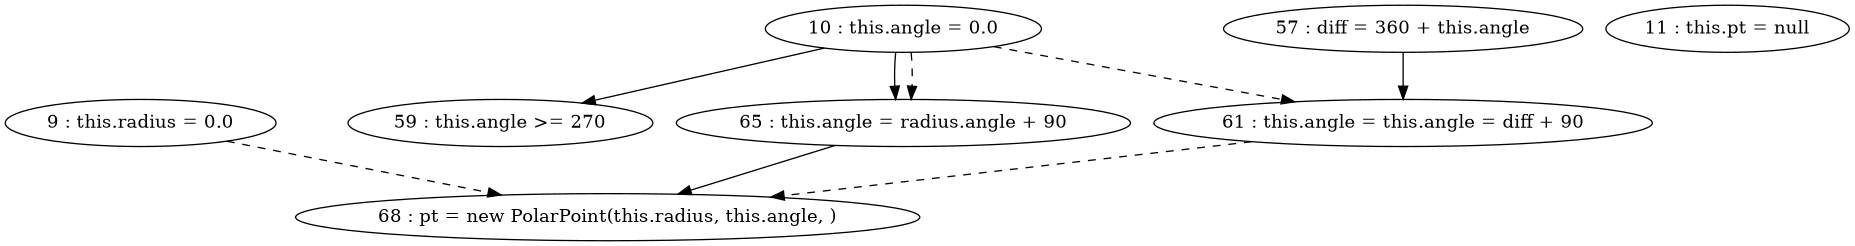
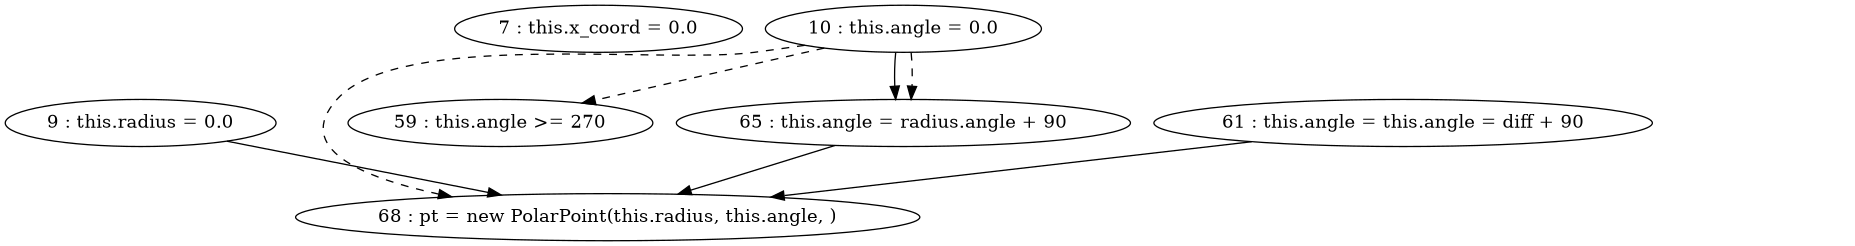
none -> (599, 29)
(1403, 29) -> none
(1728, 29) -> none
(1138, 73) -> (480, 57)
(710, 74) -> (710, 74)
(358, 167) -> (331, 162)
(1018, 169) -> (1018, 169)
